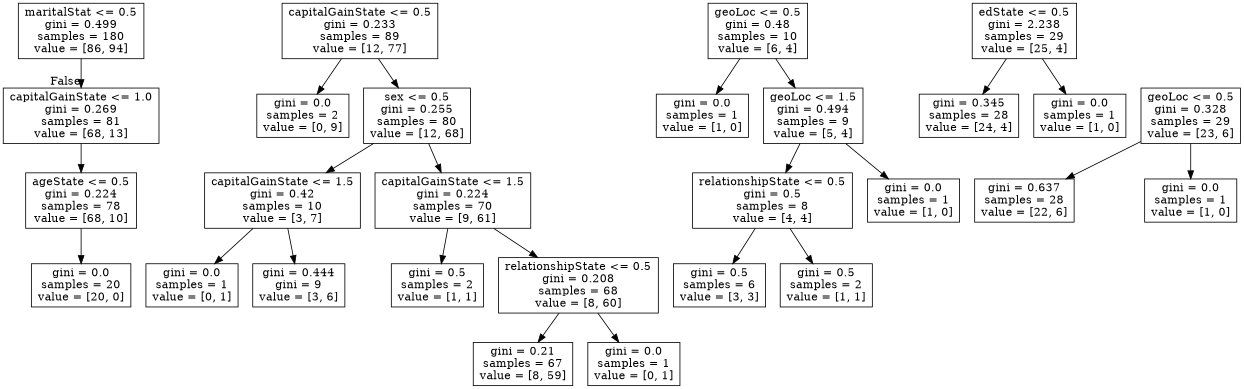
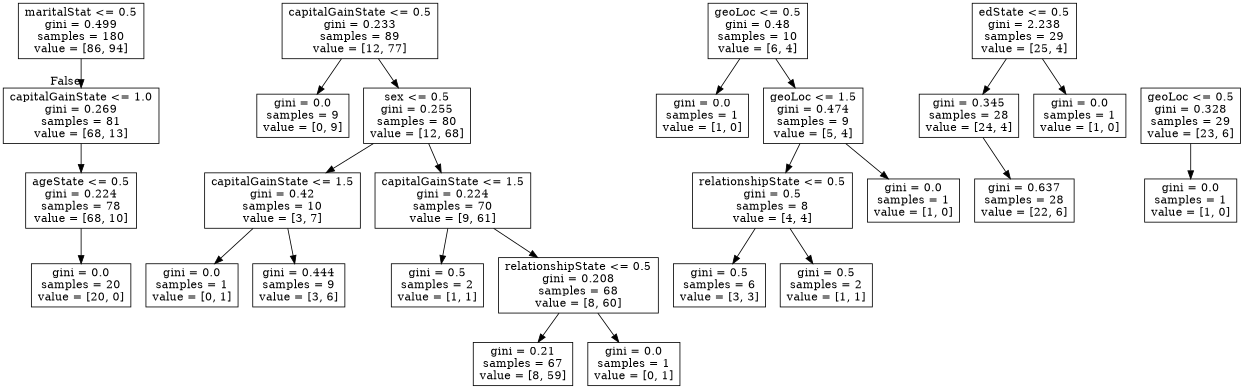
(303, 116) -> (303, 116)
(813, 116) -> (813, 116)
(1107, 158) -> (994, 155)
(299, 285) -> (299, 285)
